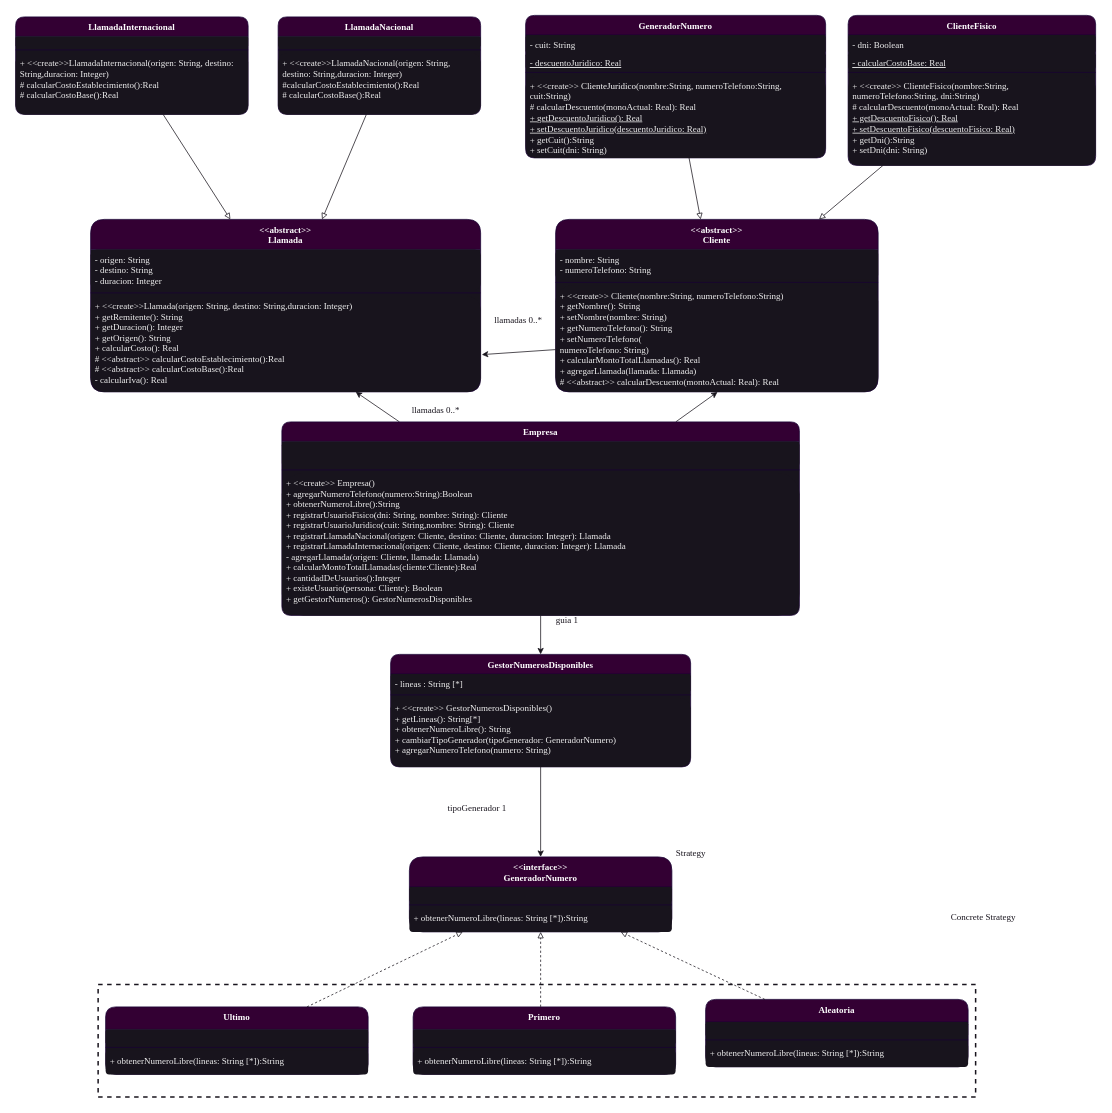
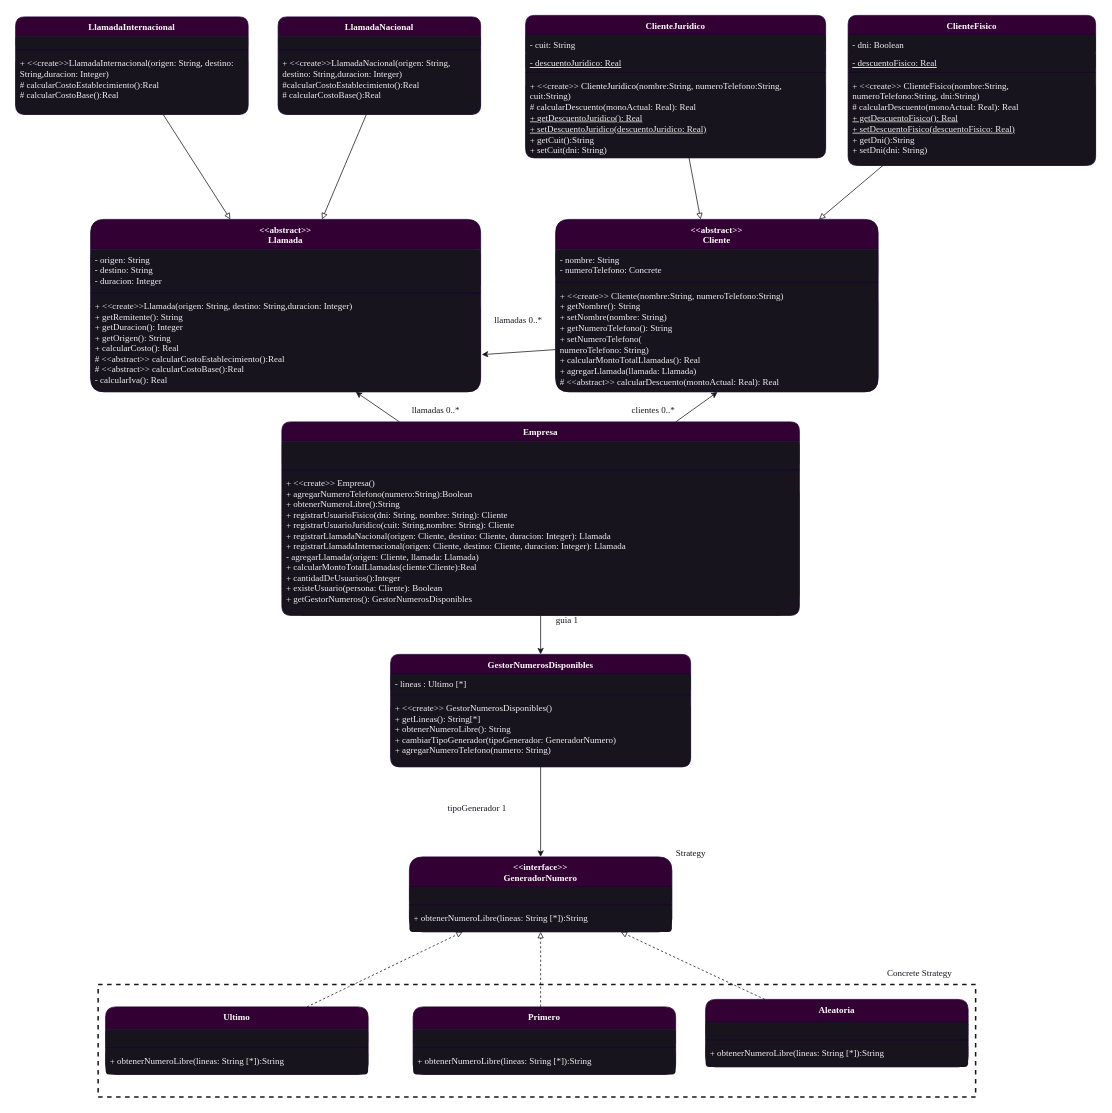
(675, 26) -> (675, 26)
(908, 63) -> (903, 63)
(595, 260) -> (595, 260)
none -> (653, 411)
(438, 684) -> (437, 684)
(983, 917) -> (919, 973)
